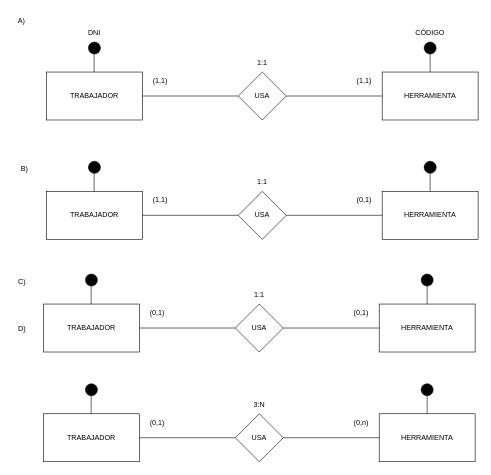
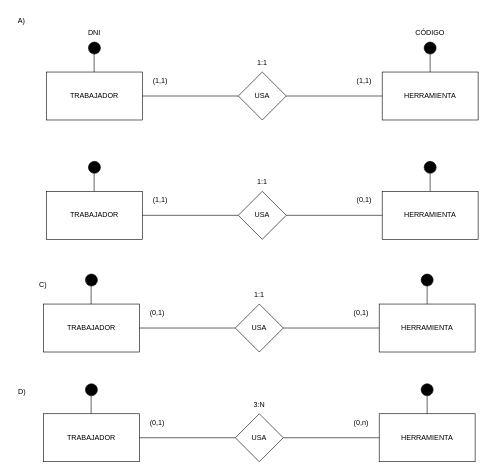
(24, 169) -> none
(22, 282) -> (43, 285)
(22, 329) -> (22, 392)
